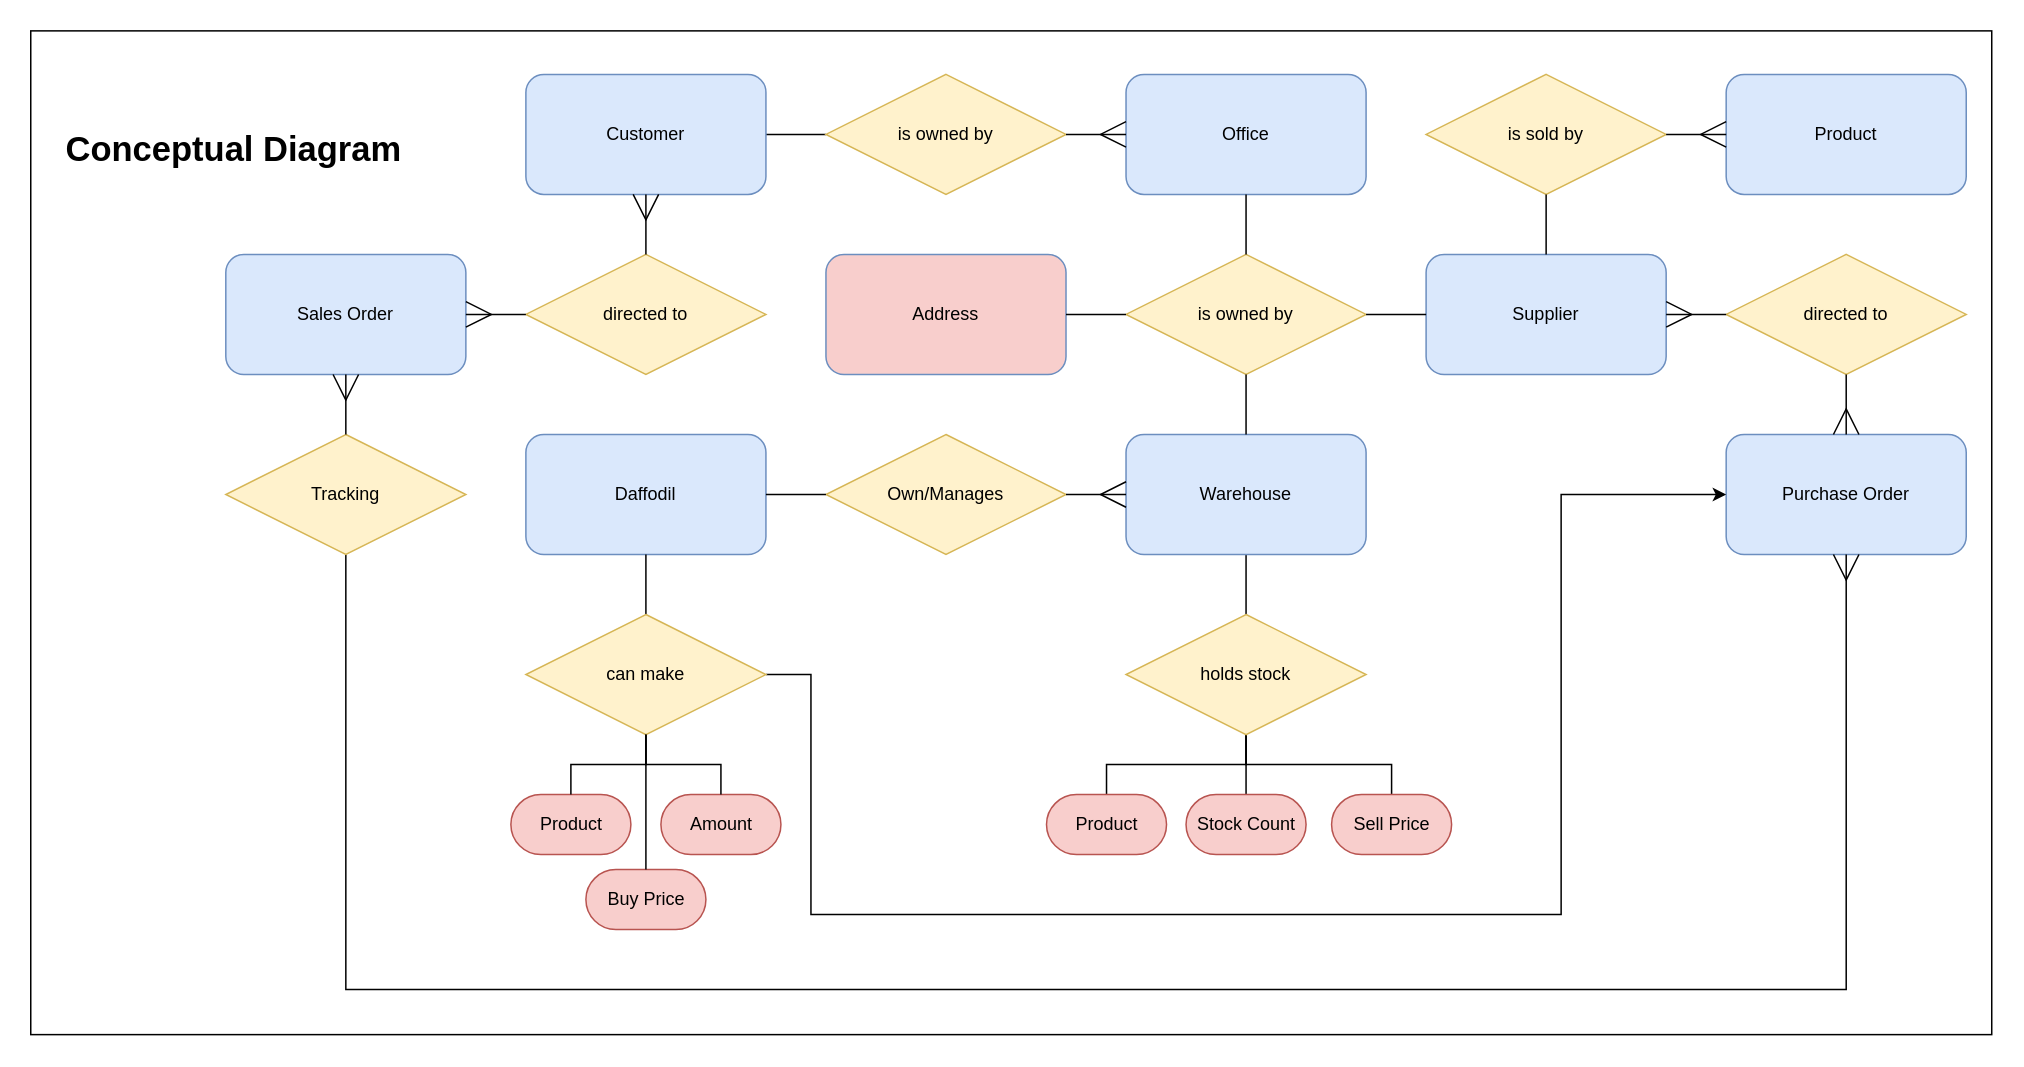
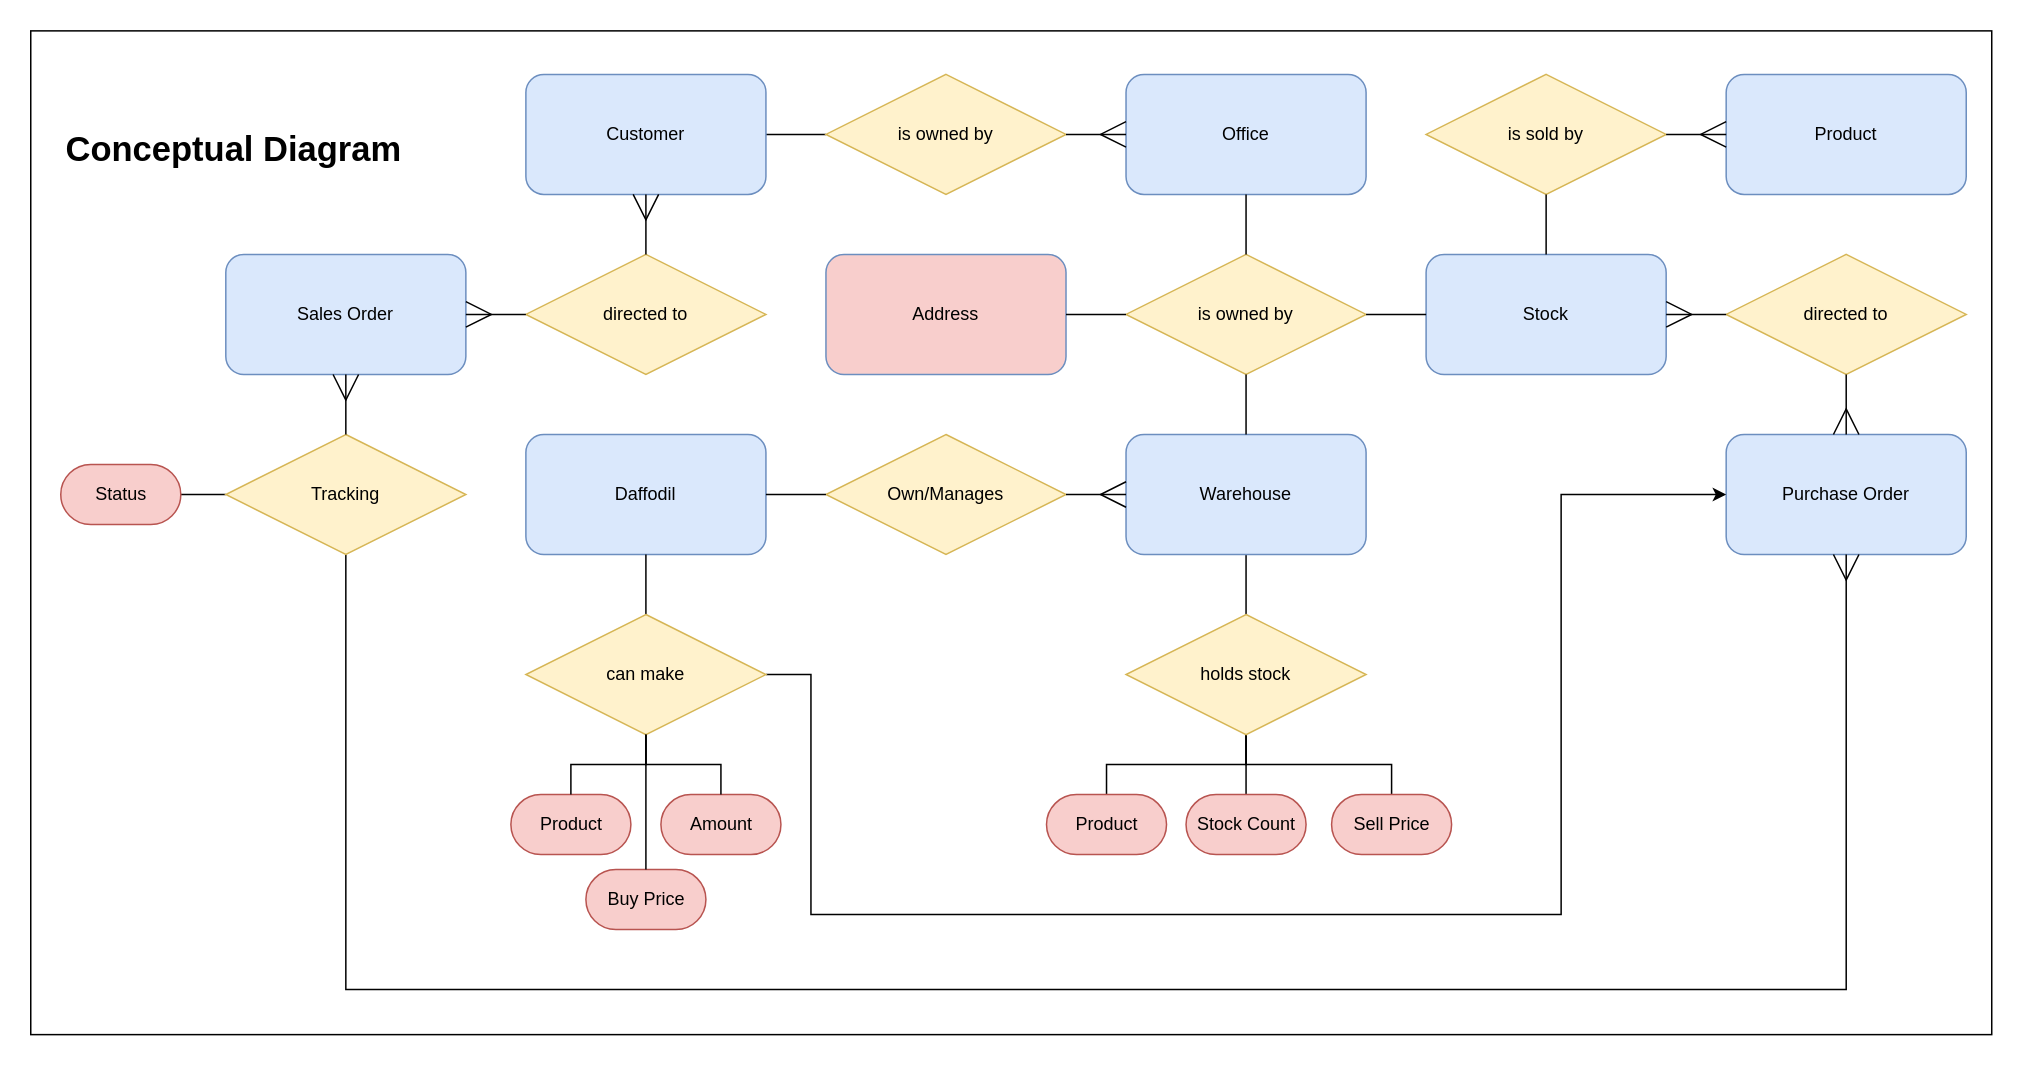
(1546, 314) -> (1546, 314)
none -> (121, 494)
none -> (203, 494)
